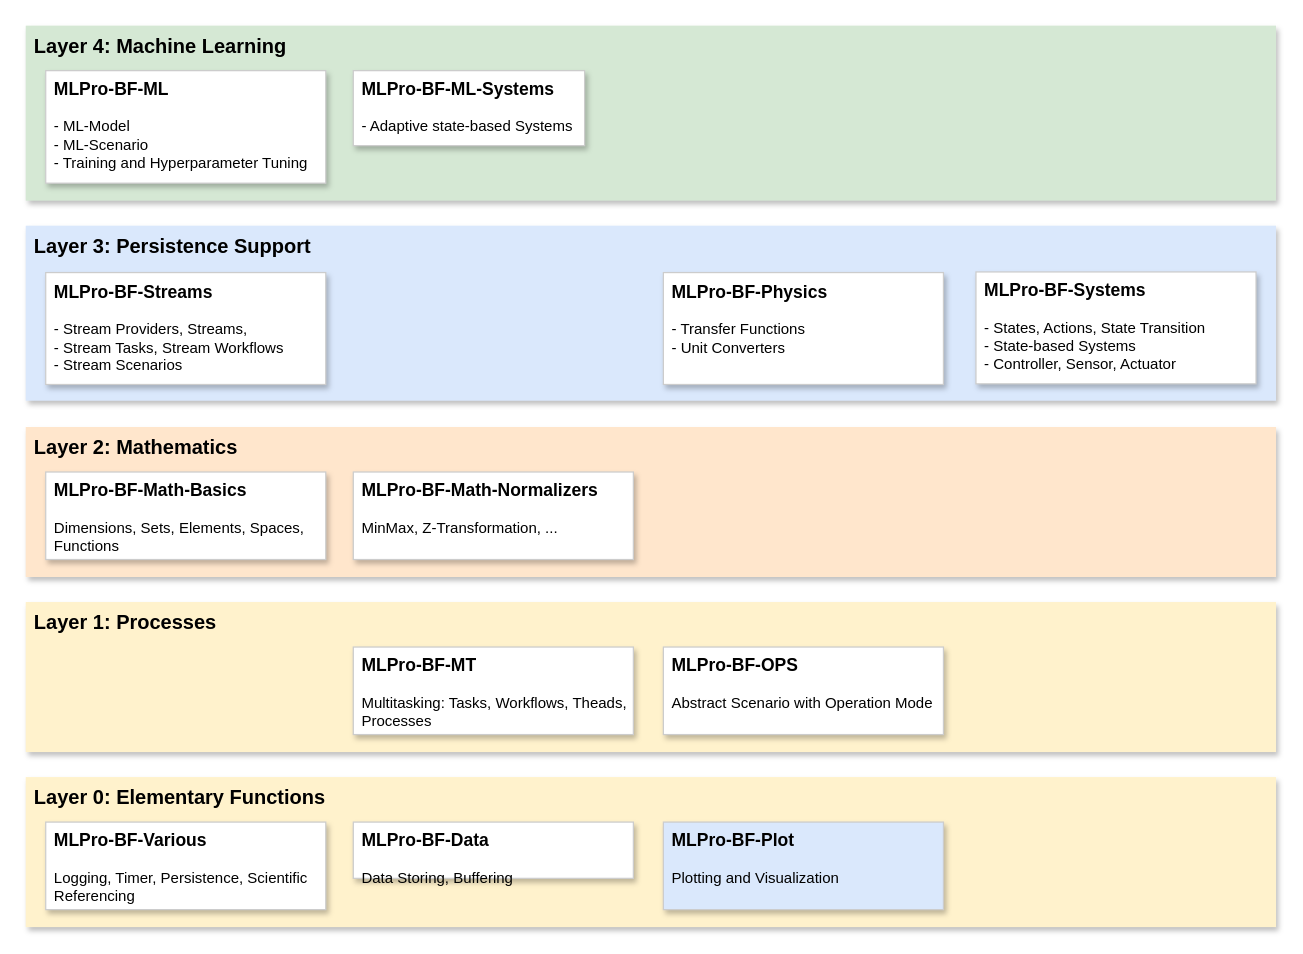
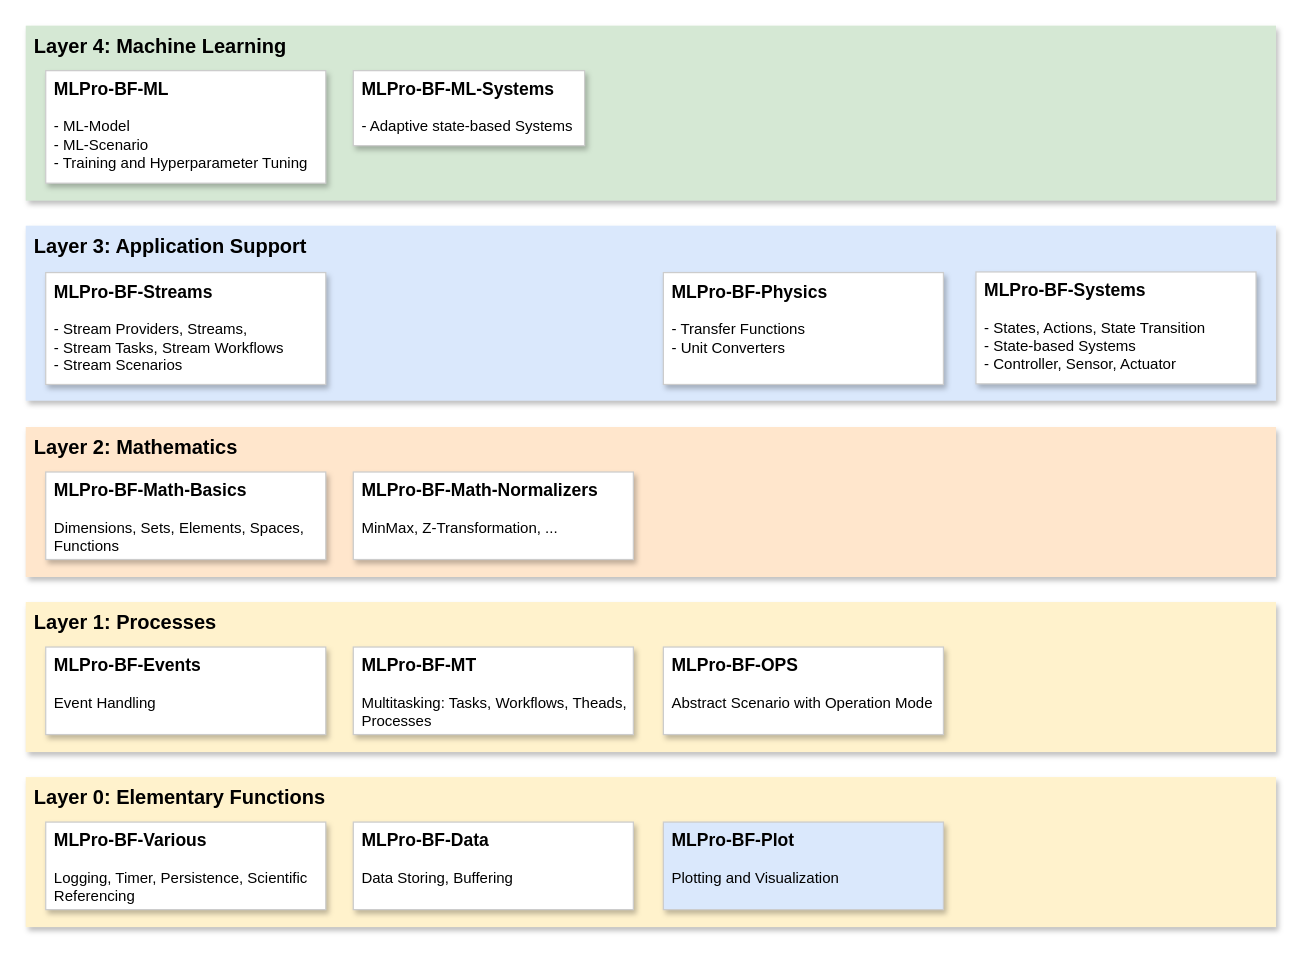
(178, 246) -> (173, 246)
none -> (186, 691)
(493, 850) -> (493, 866)
